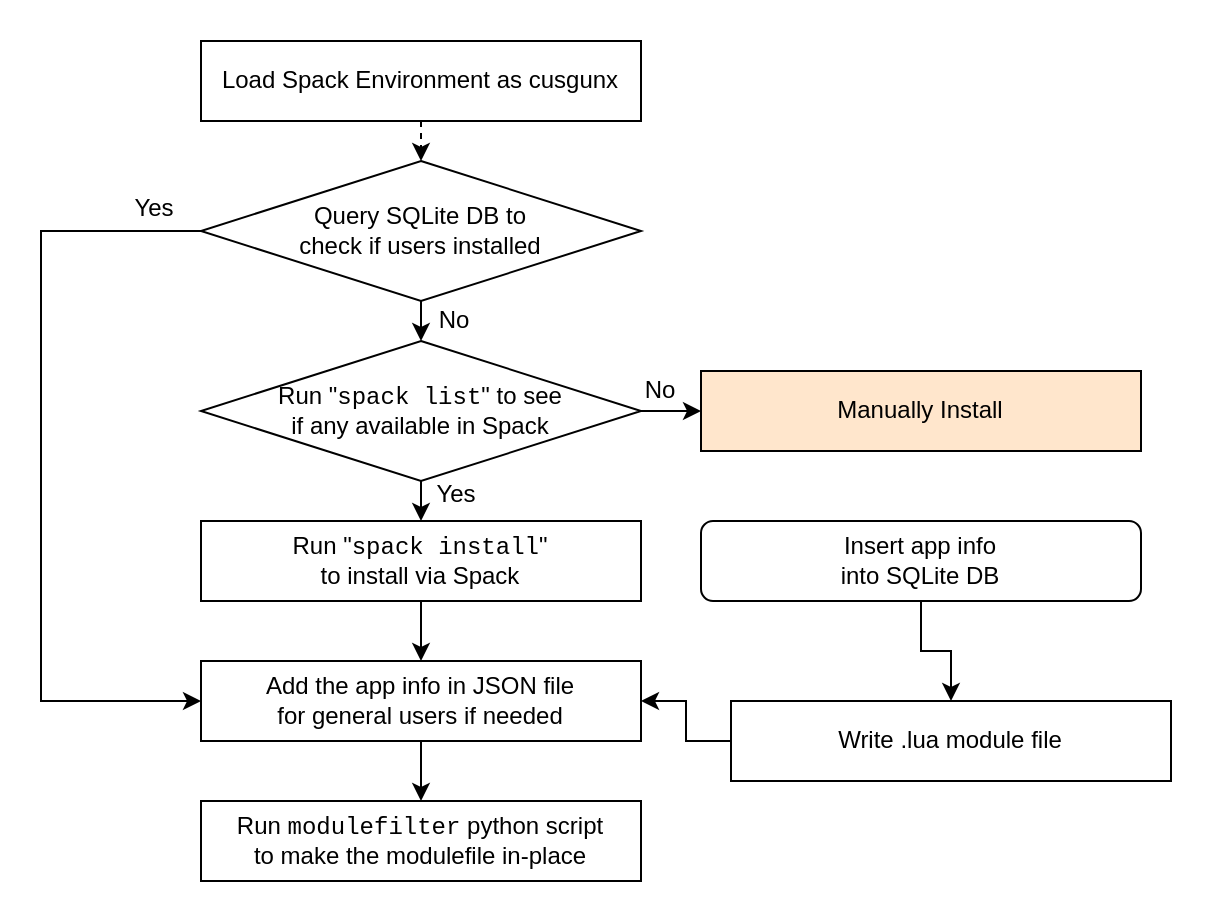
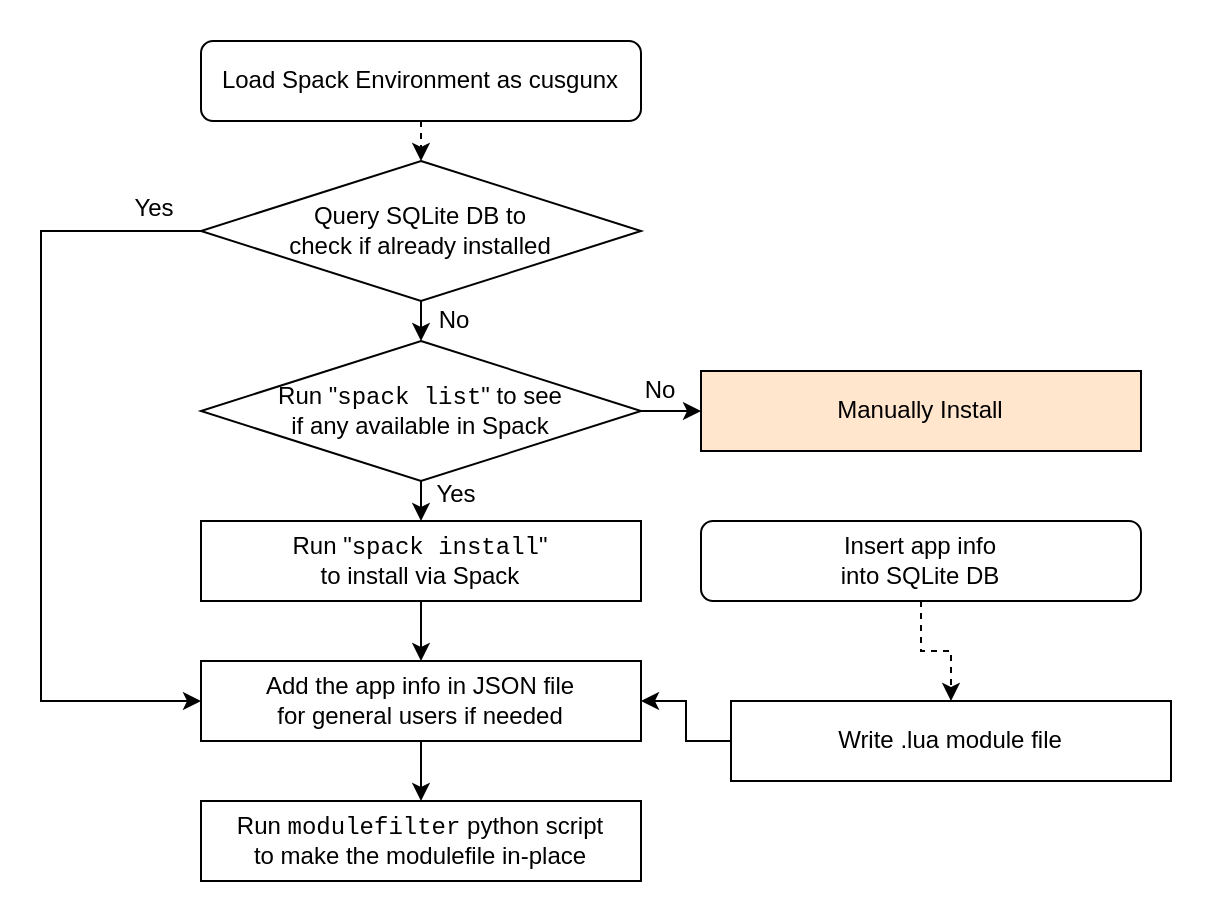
(421, 81) -> (421, 81)
(421, 231) -> (421, 231)
(931, 651) -> (931, 651)
